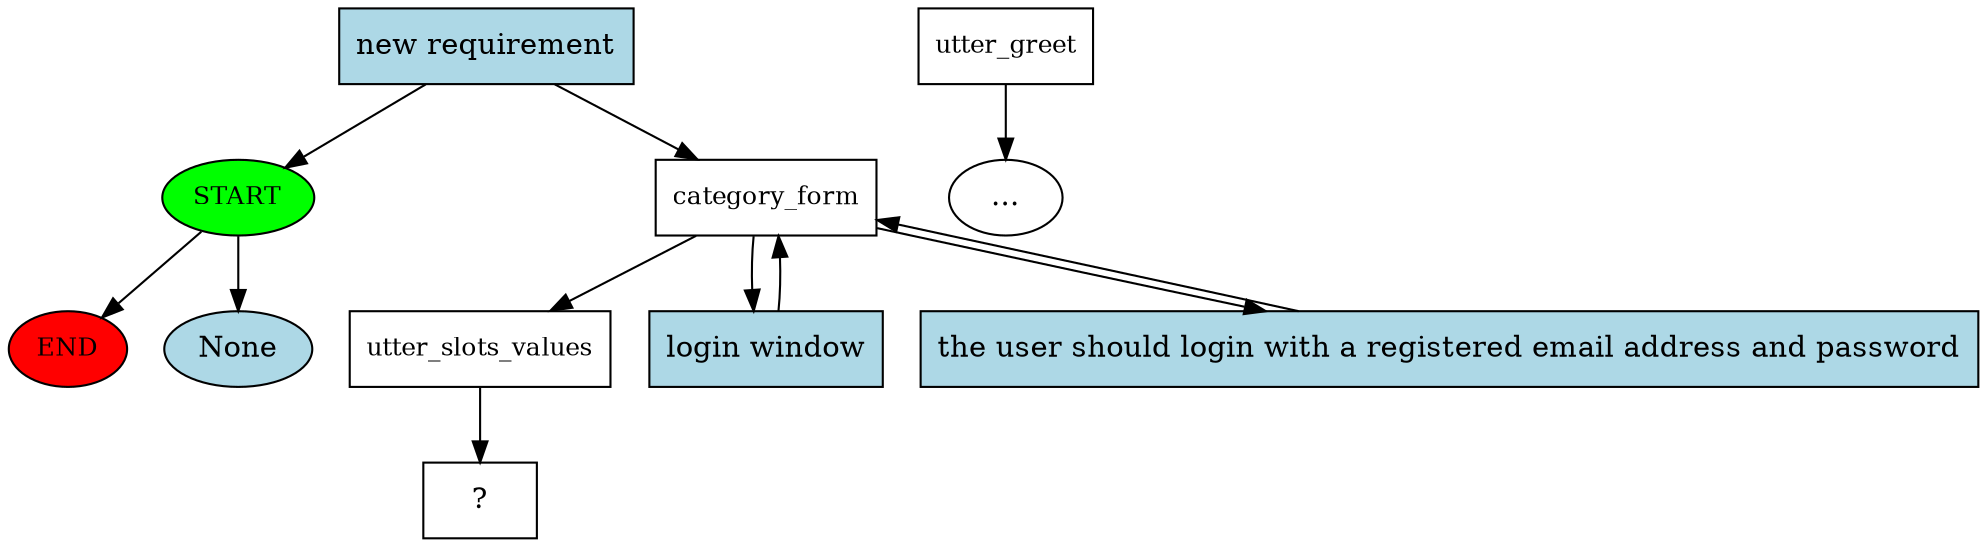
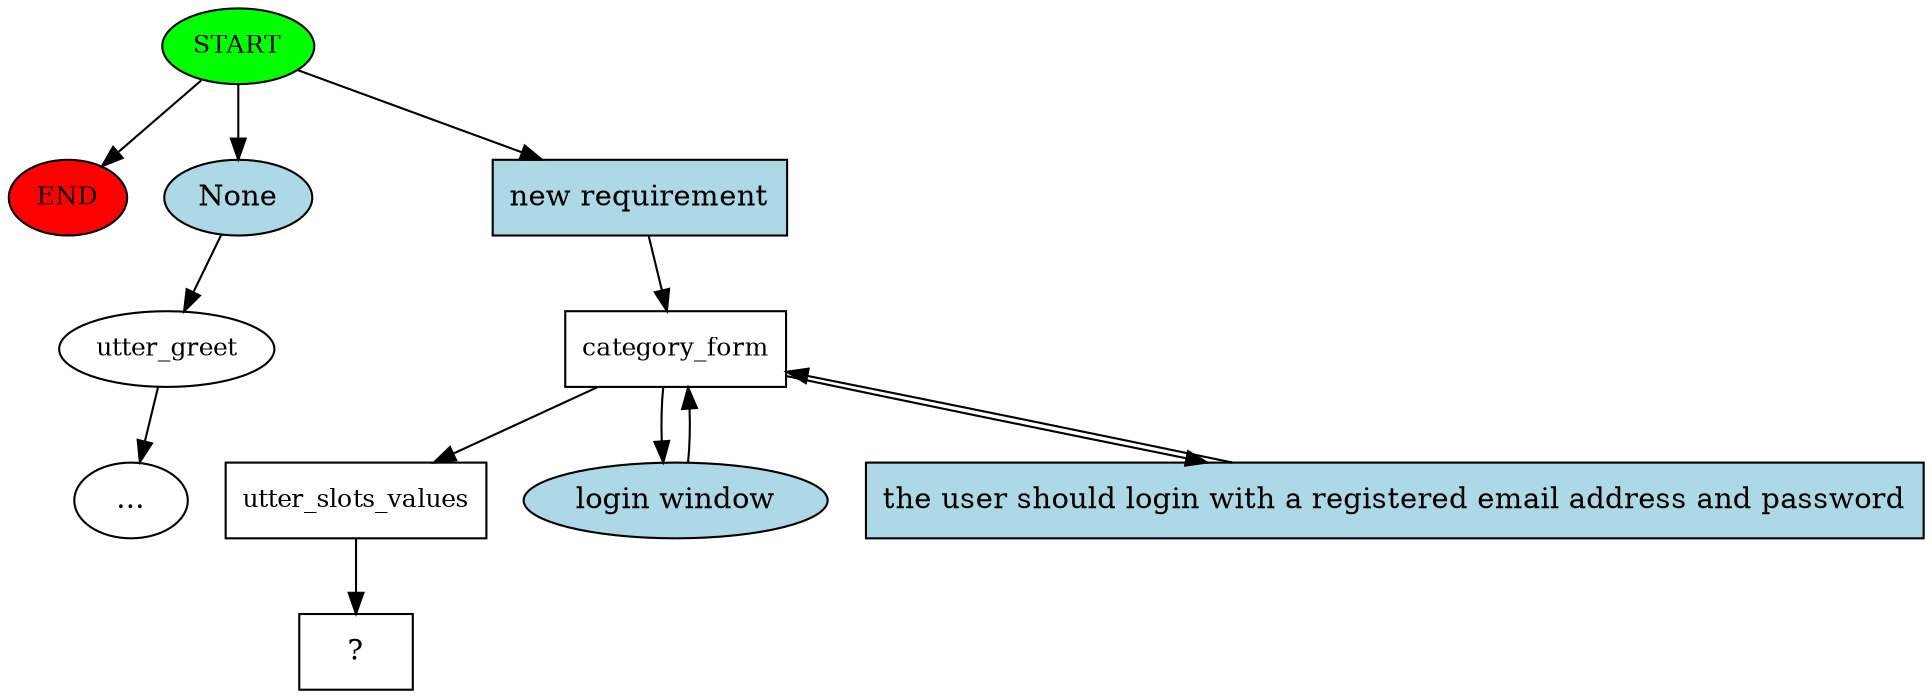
(1006, 46) -> (167, 349)
(365, 120) -> (410, 111)
none -> (207, 263)
(766, 349) -> (676, 500)
